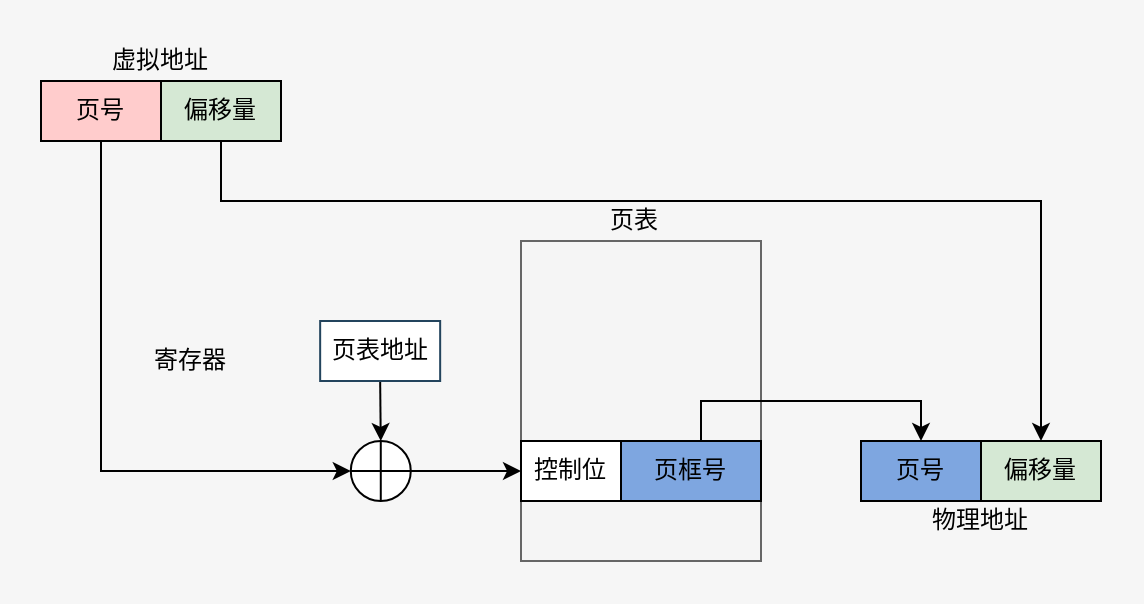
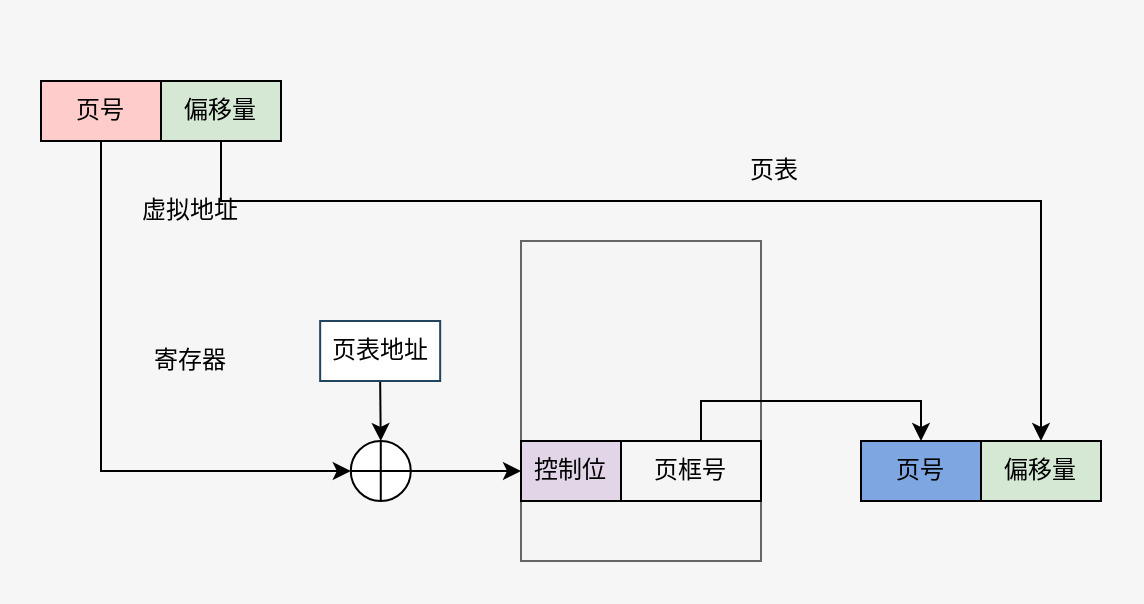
(161, 61) -> (191, 211)
(636, 221) -> (776, 171)
(571, 471) -> (571, 471)
(691, 471) -> (691, 471)
(981, 521) -> none
